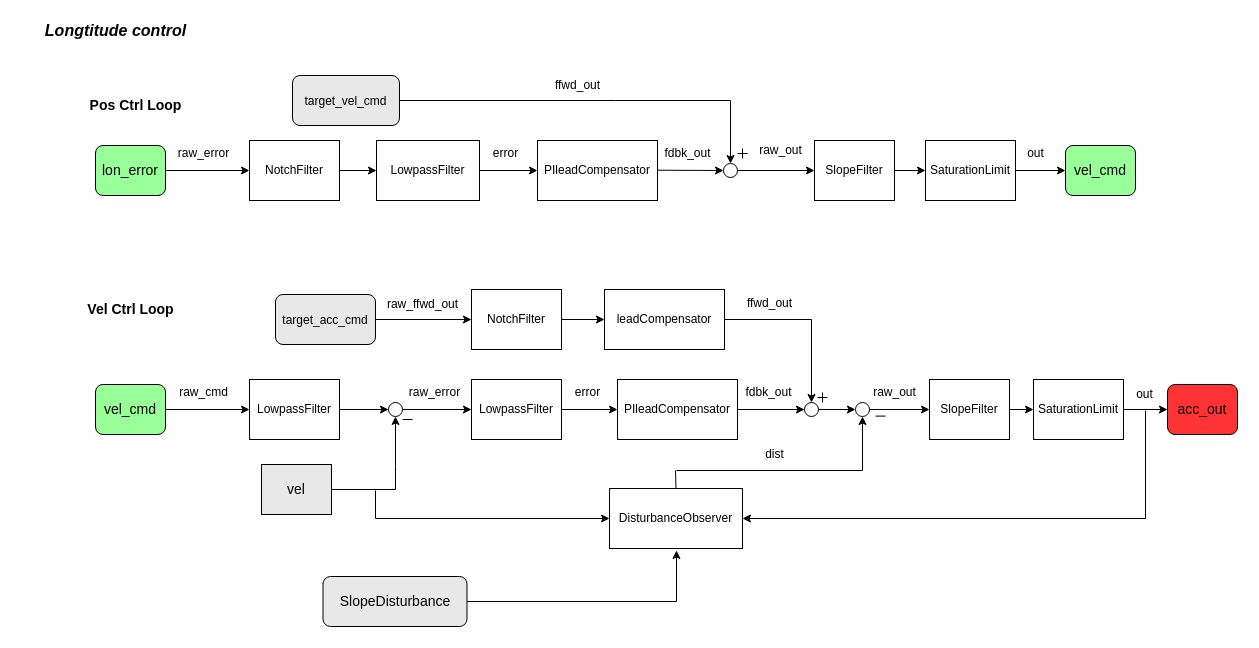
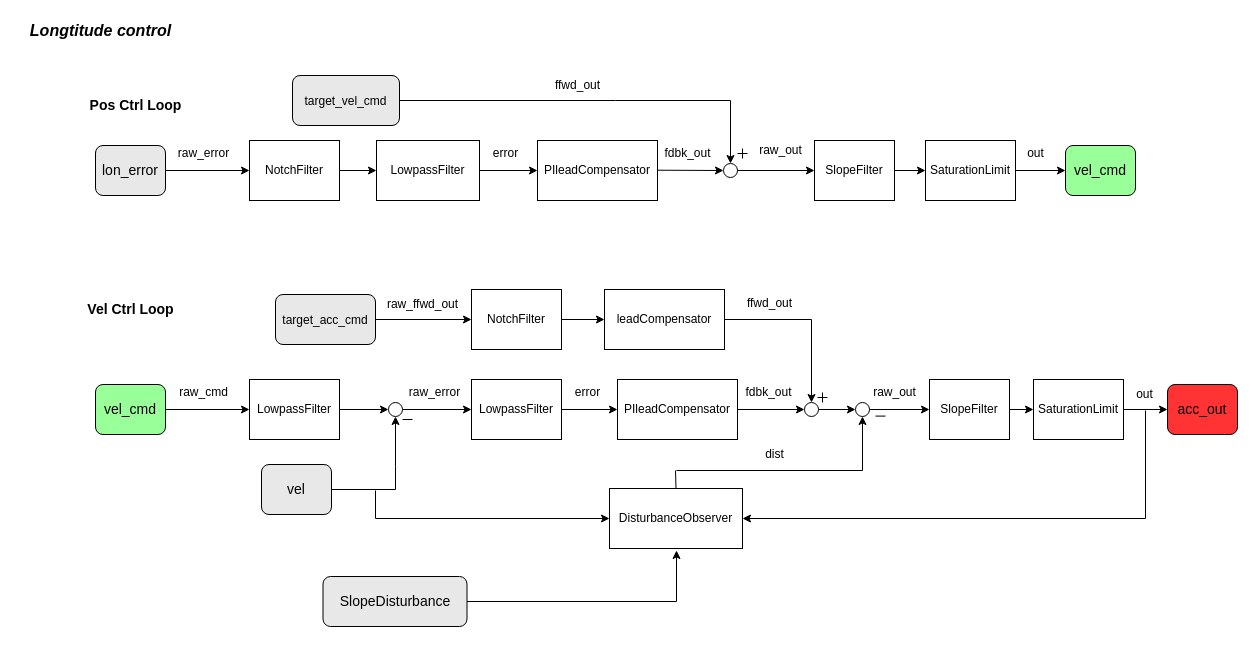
(116, 31) -> (101, 31)
(131, 171) -> (131, 171)
(297, 490) -> (297, 490)
